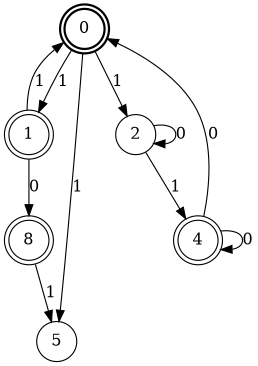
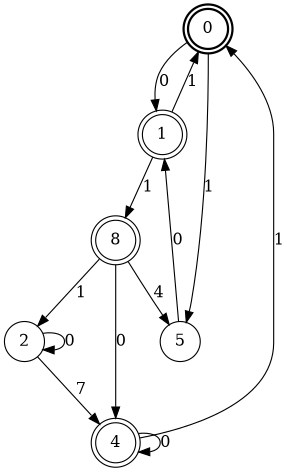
(109, 79) -> (73, 288)
(63, 82) -> (165, 82)
(214, 135) -> (279, 240)
(34, 187) -> (148, 187)
(176, 187) -> (81, 390)
none -> (172, 246)
(51, 293) -> (159, 293)
none -> (116, 336)
